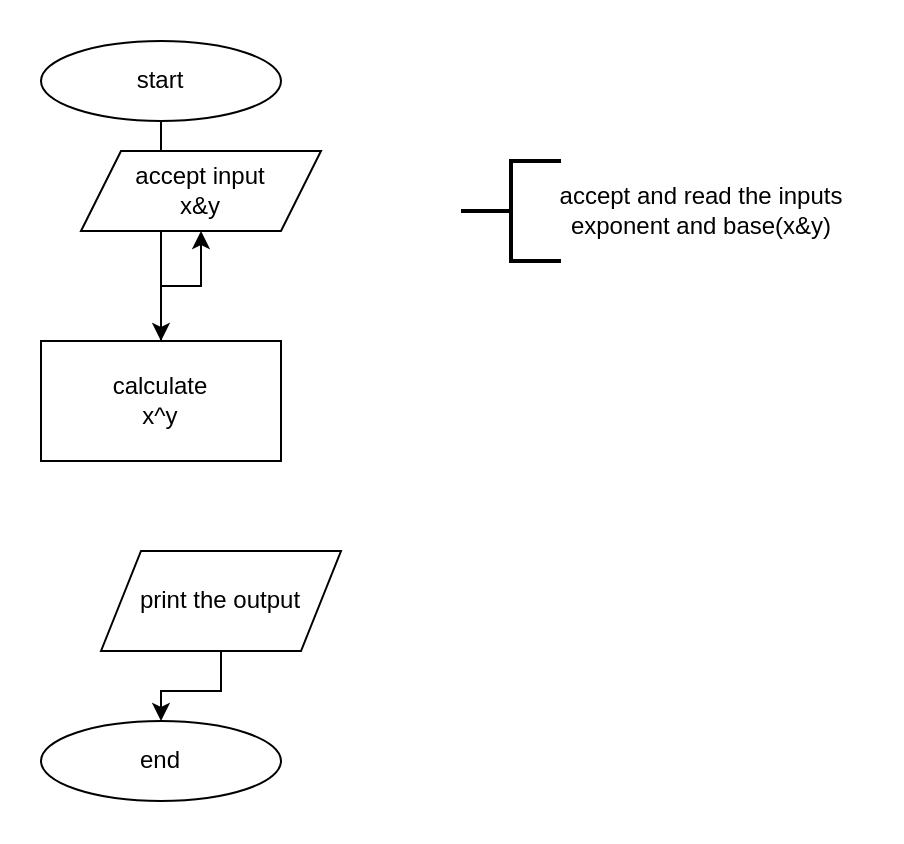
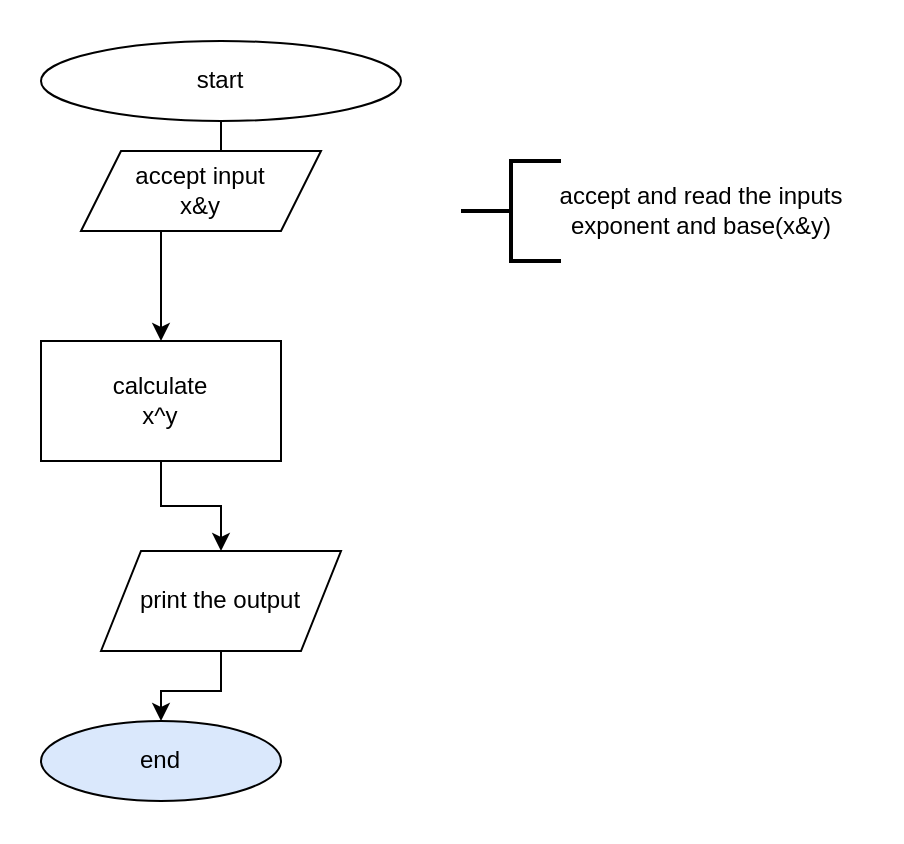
(161, 81) -> (221, 81)
(201, 283) -> (184, 506)
(161, 761) -> (161, 761)
